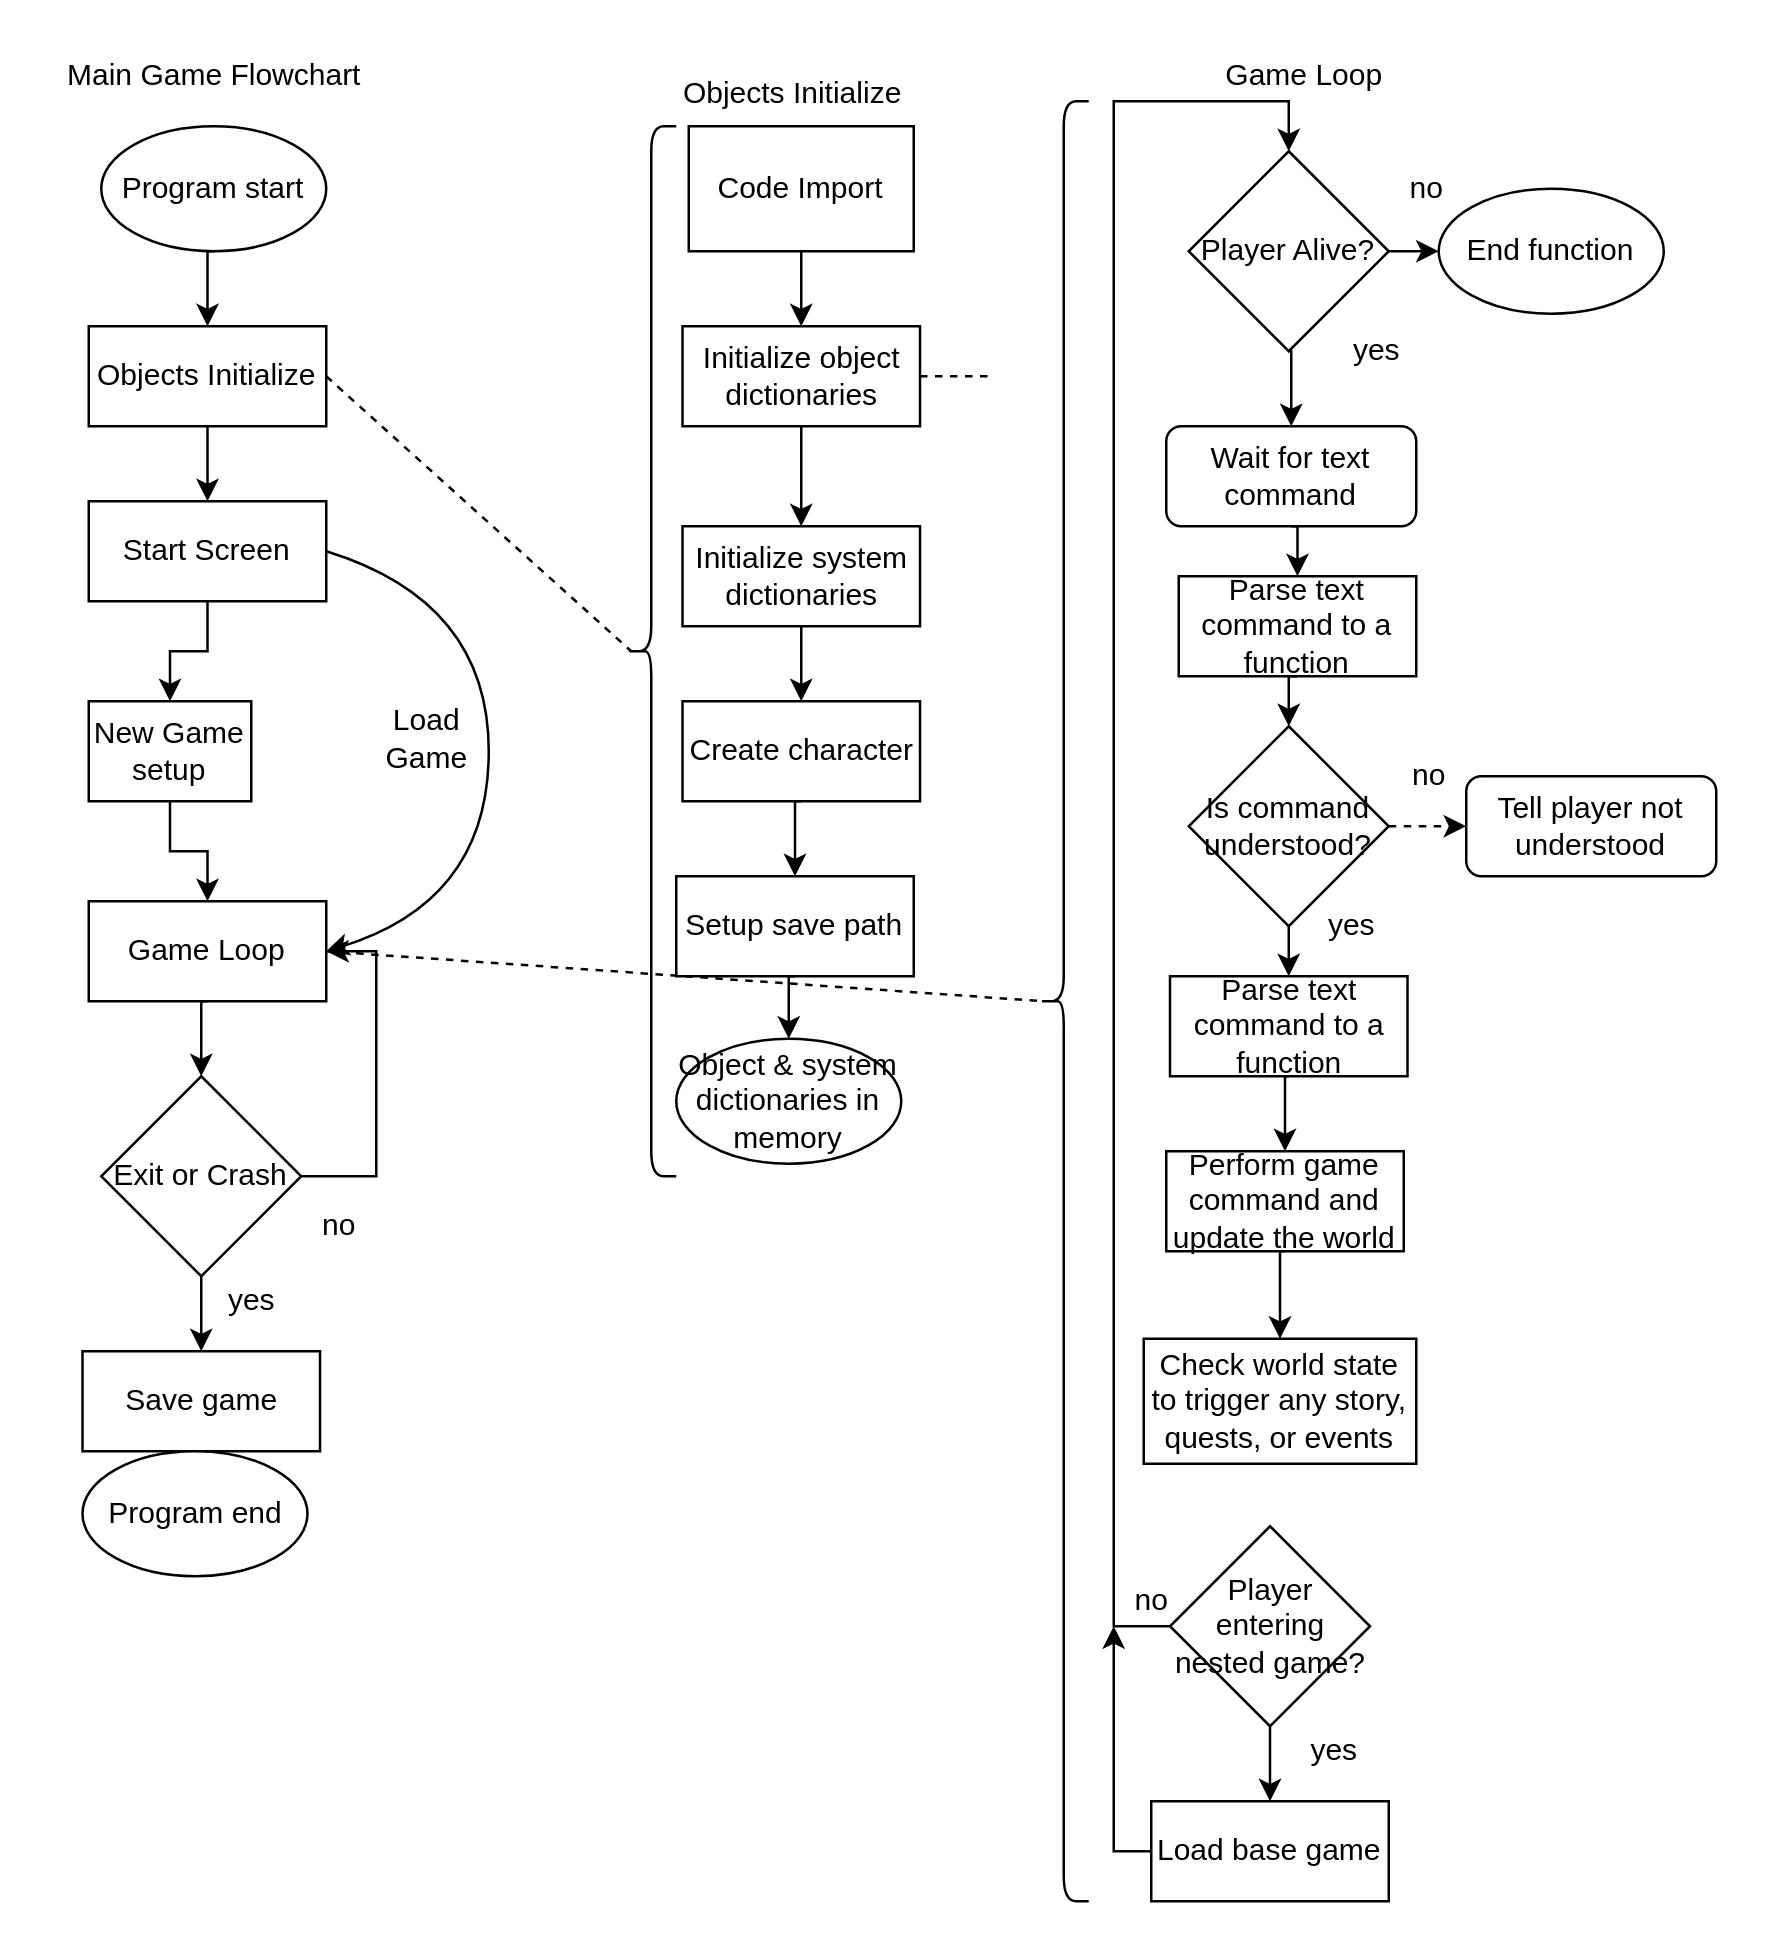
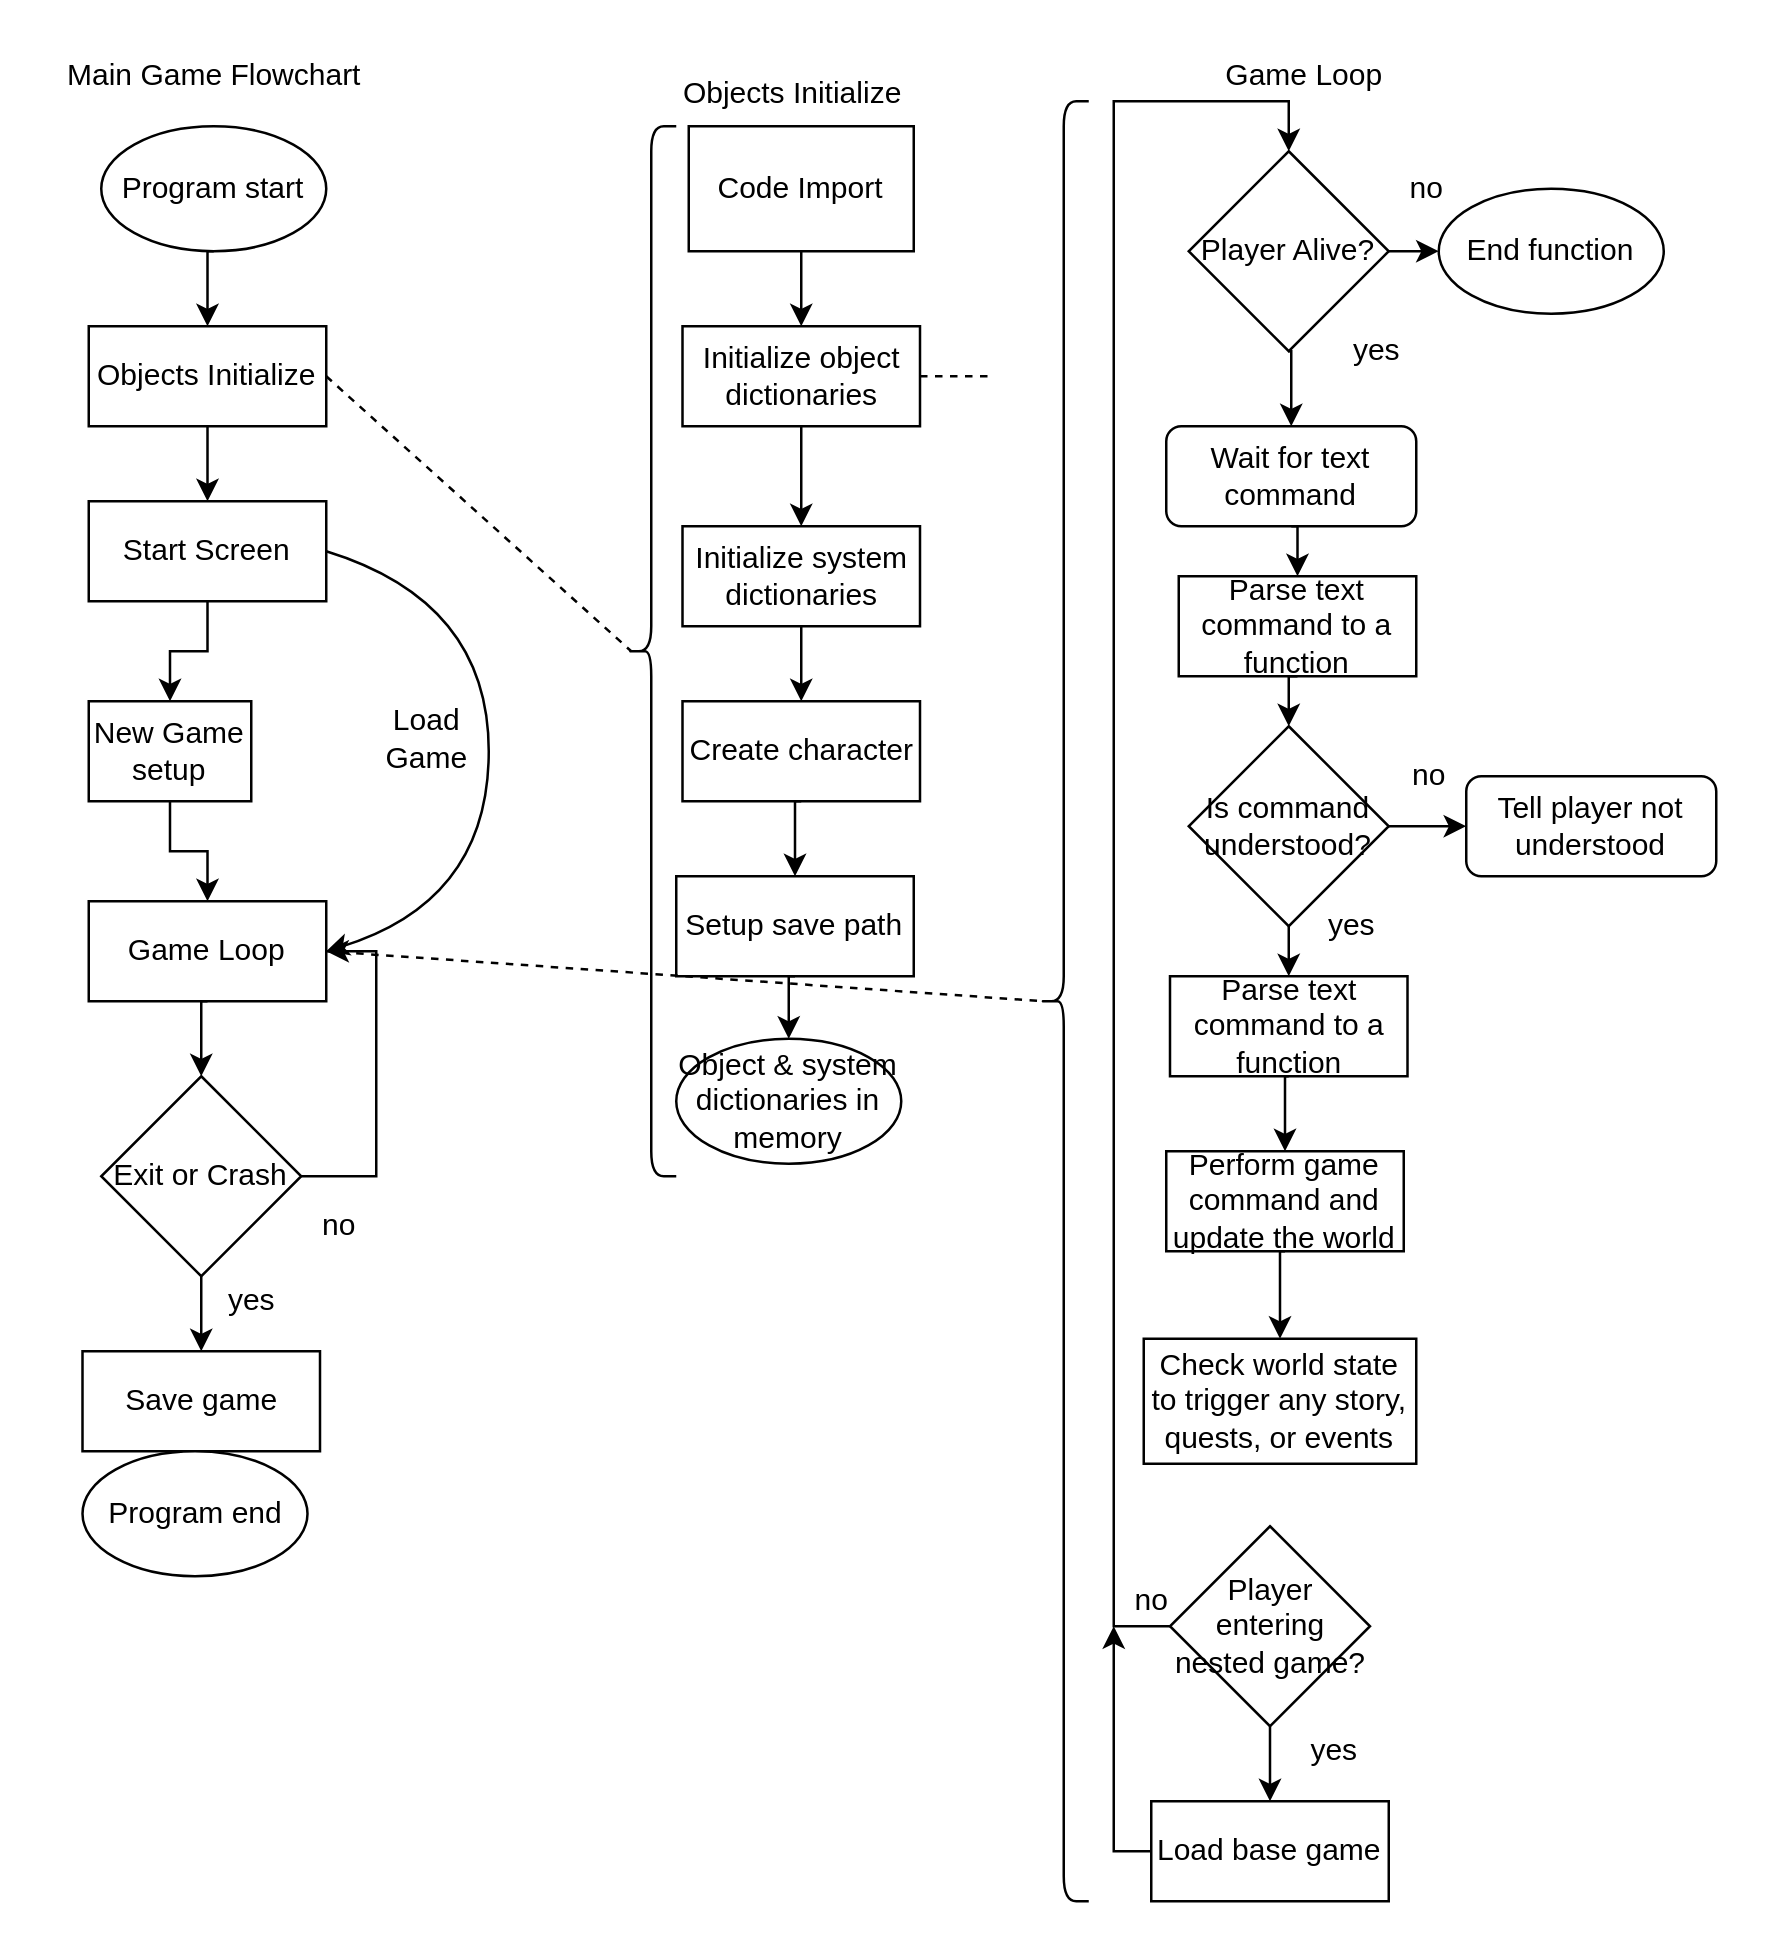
(1420, 826) -> (1420, 826)
